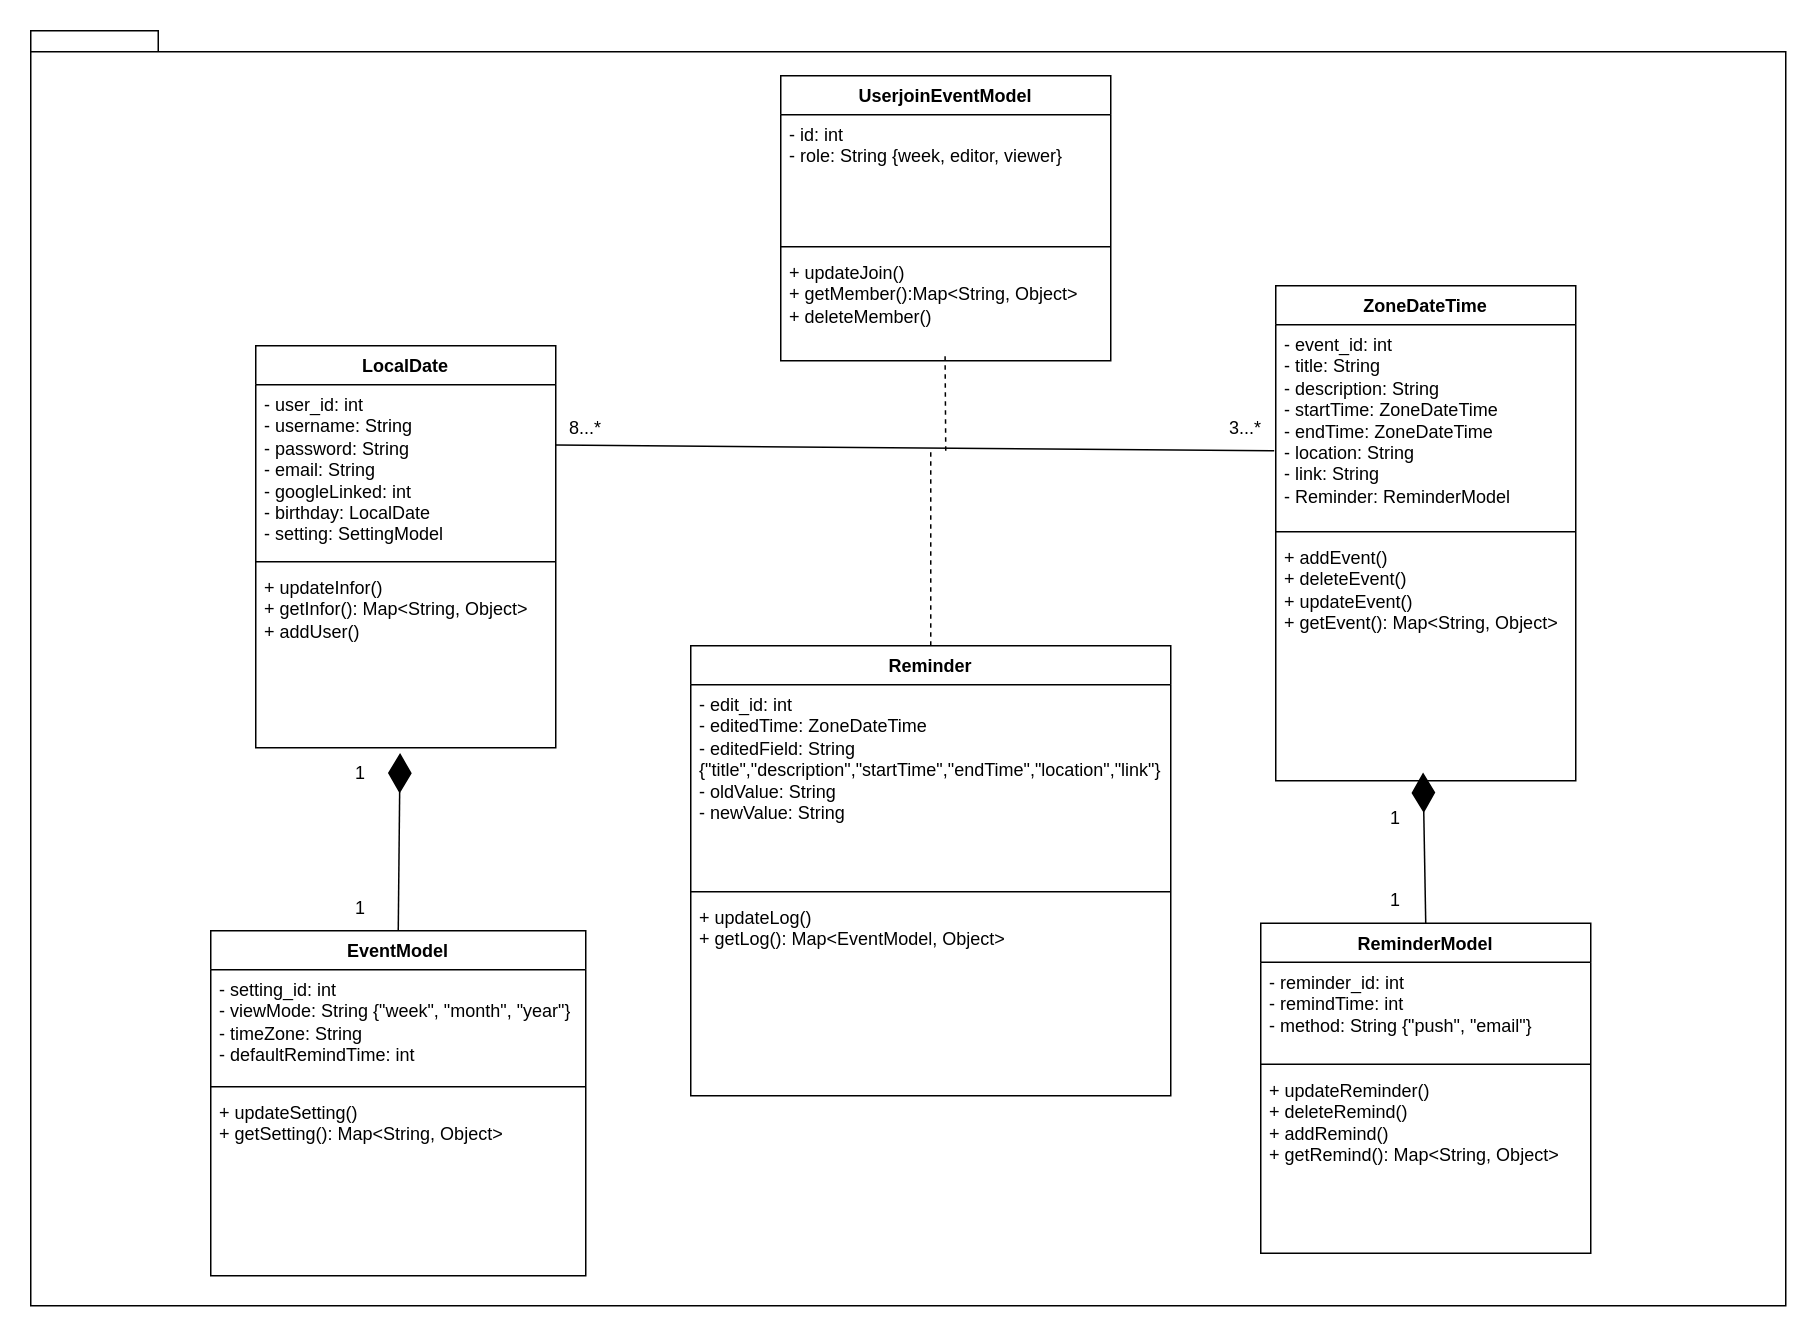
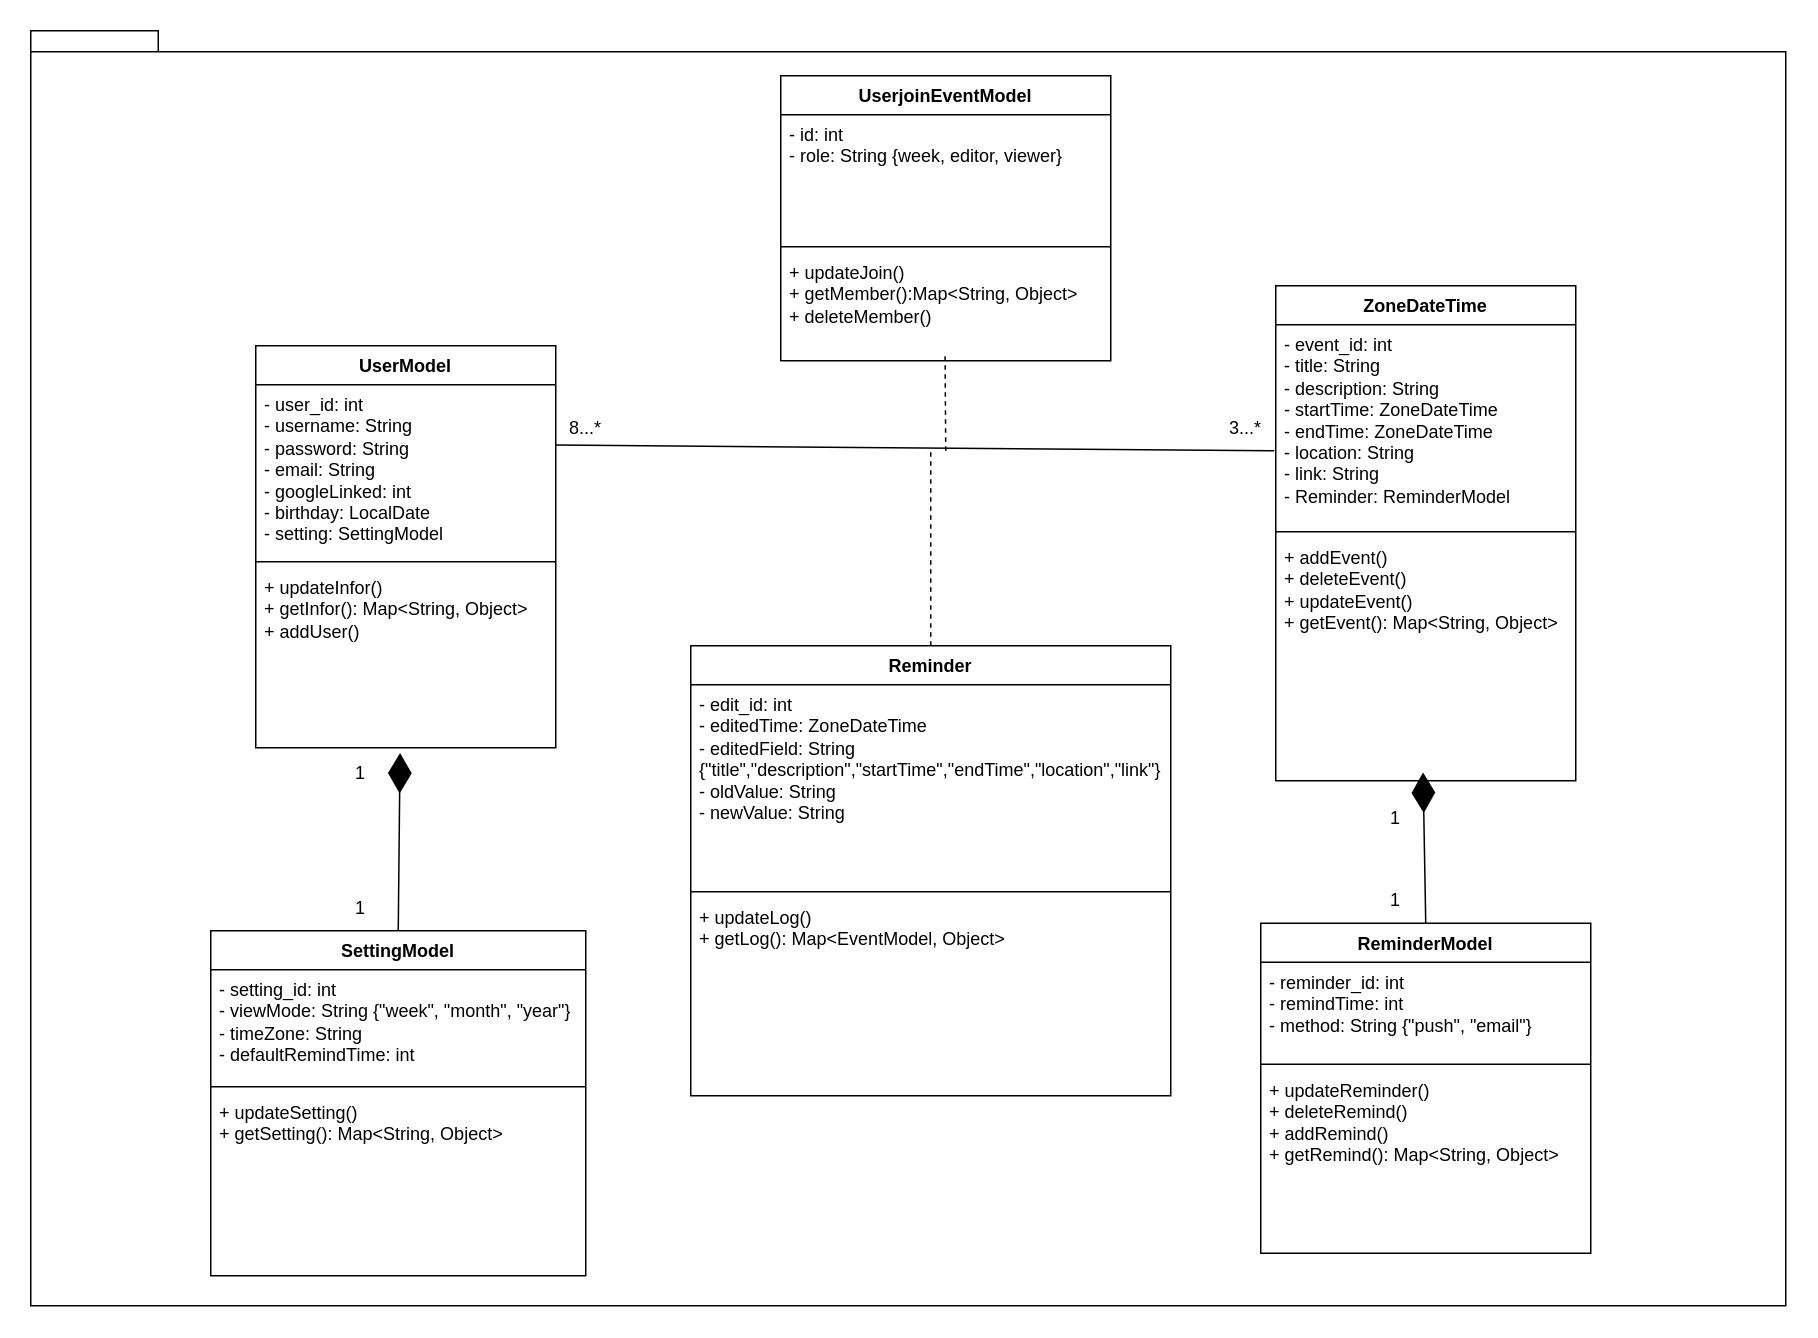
(406, 367) -> (406, 367)
(398, 952) -> (398, 952)
